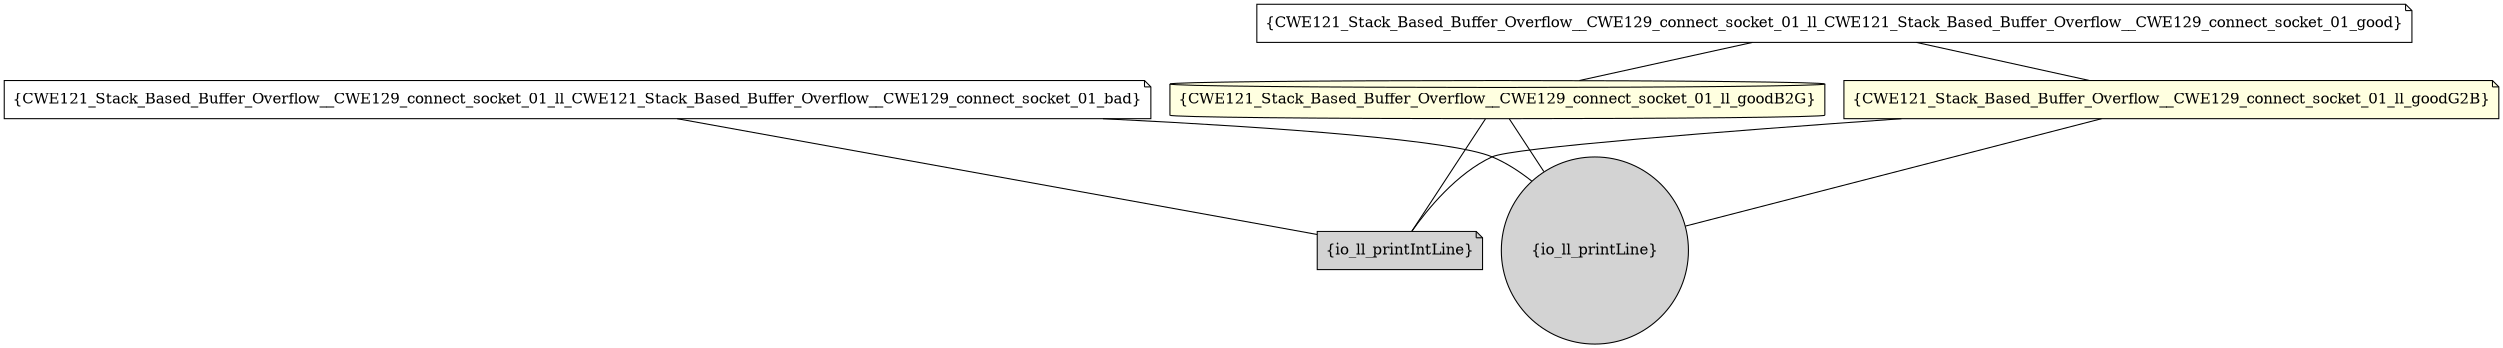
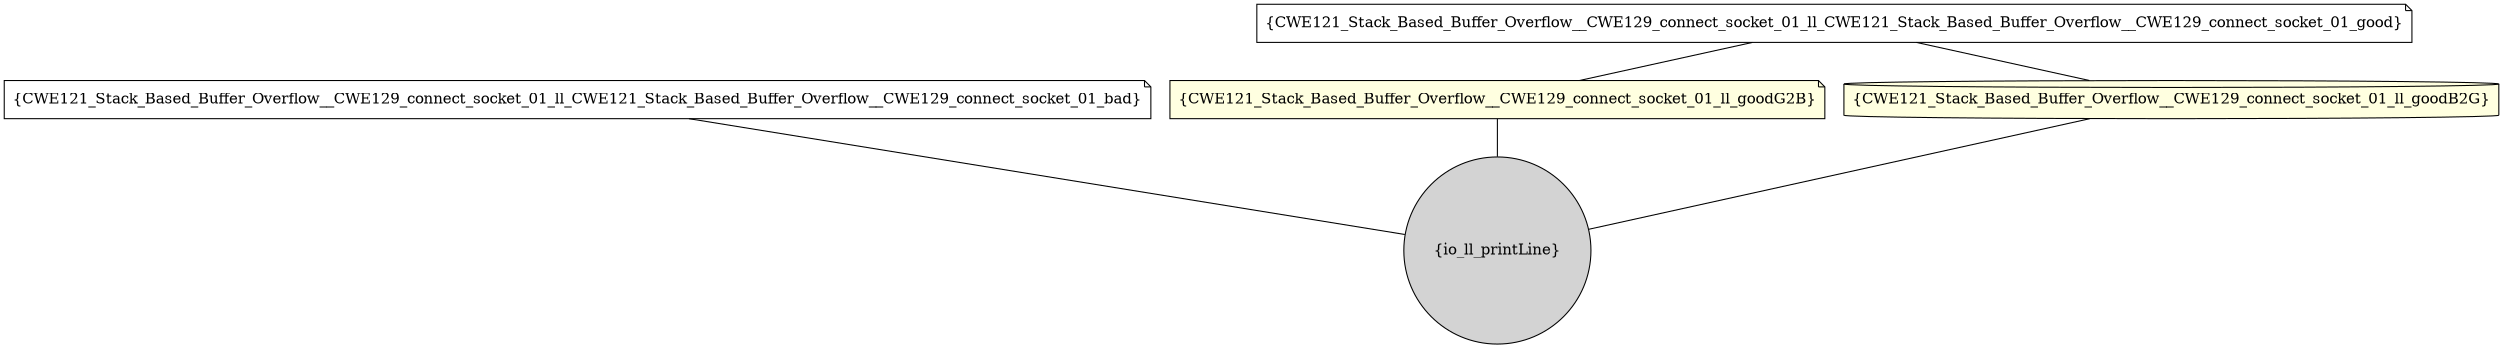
(1400, 251) -> none
